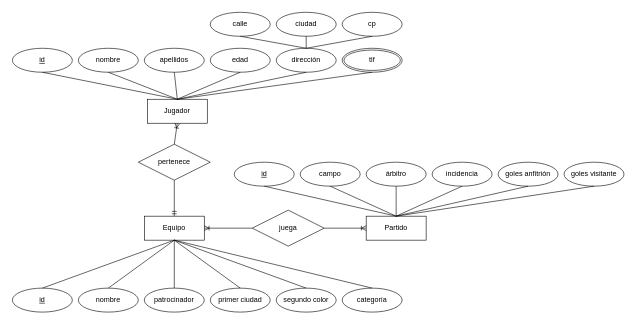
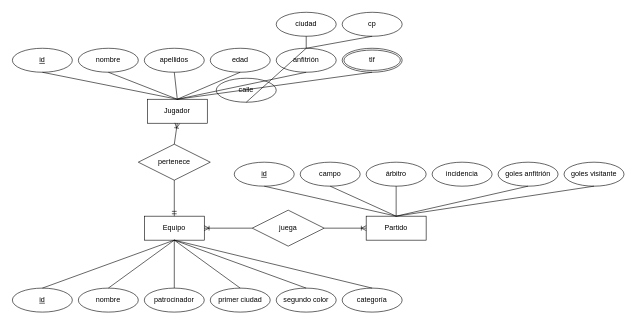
(240, 24) -> (246, 90)
(306, 60) -> (306, 60)
(433, 200) -> none
